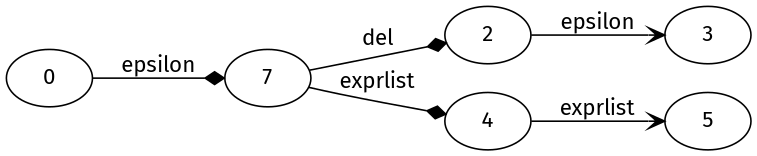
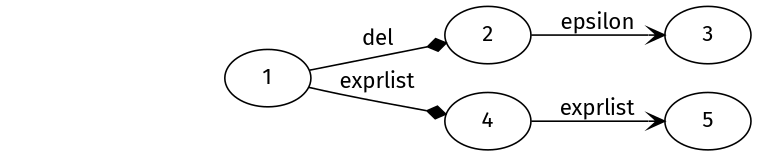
(49, 78) -> none
(268, 78) -> (268, 78)
